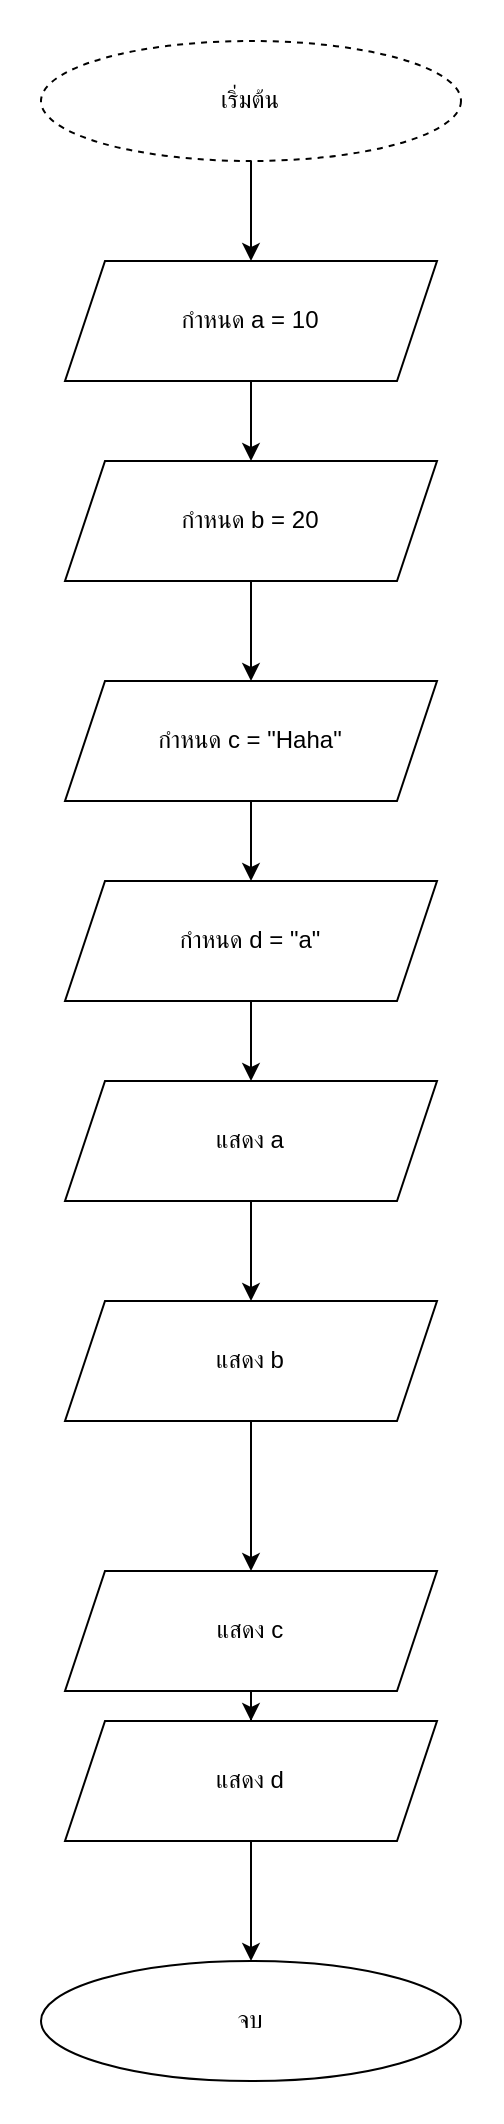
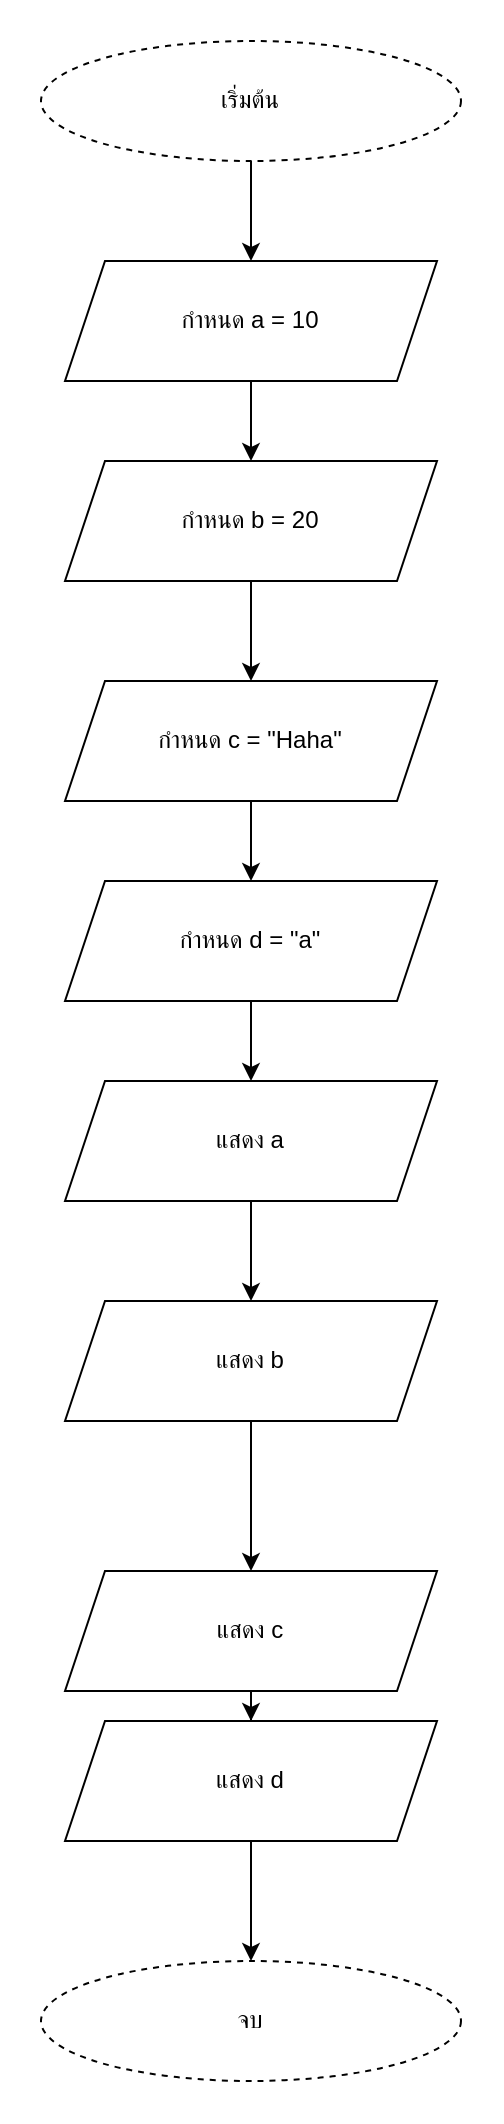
(251, 2021) -> (251, 2021)
